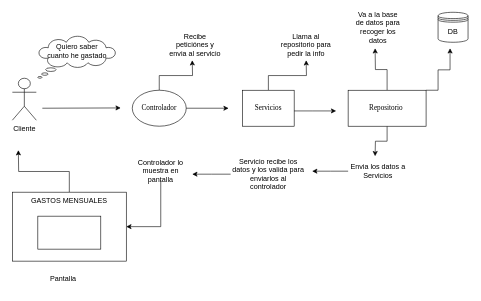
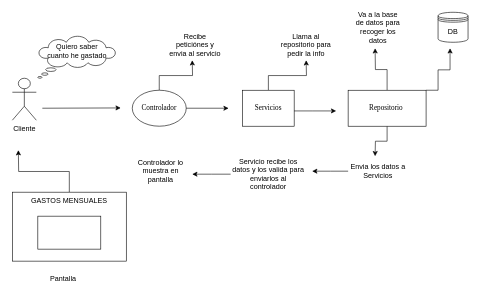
(148, 227) -> none
